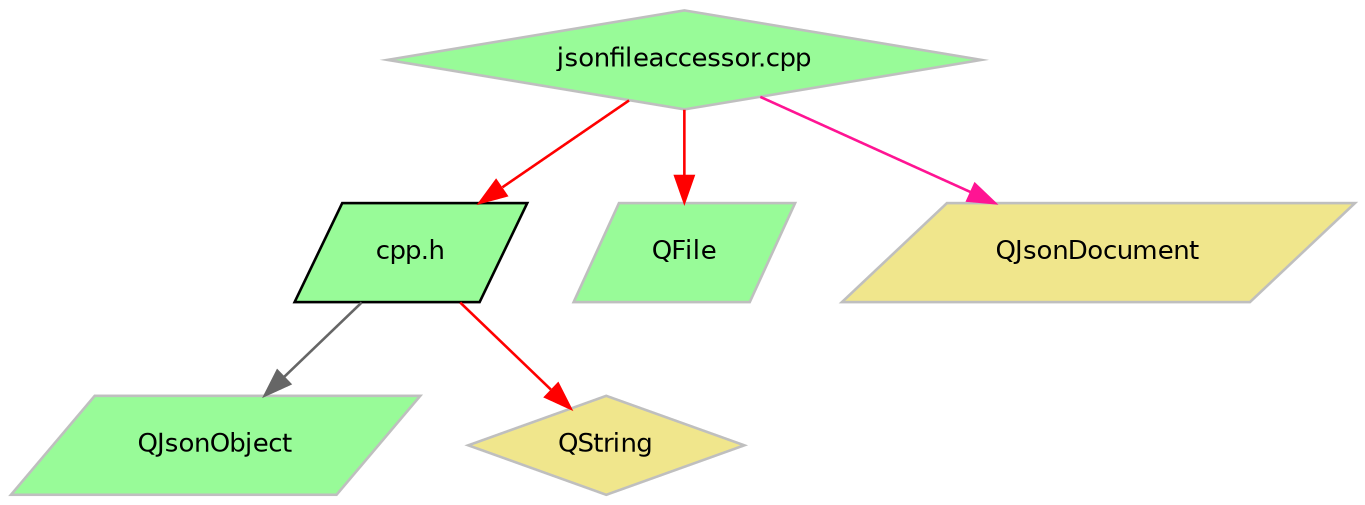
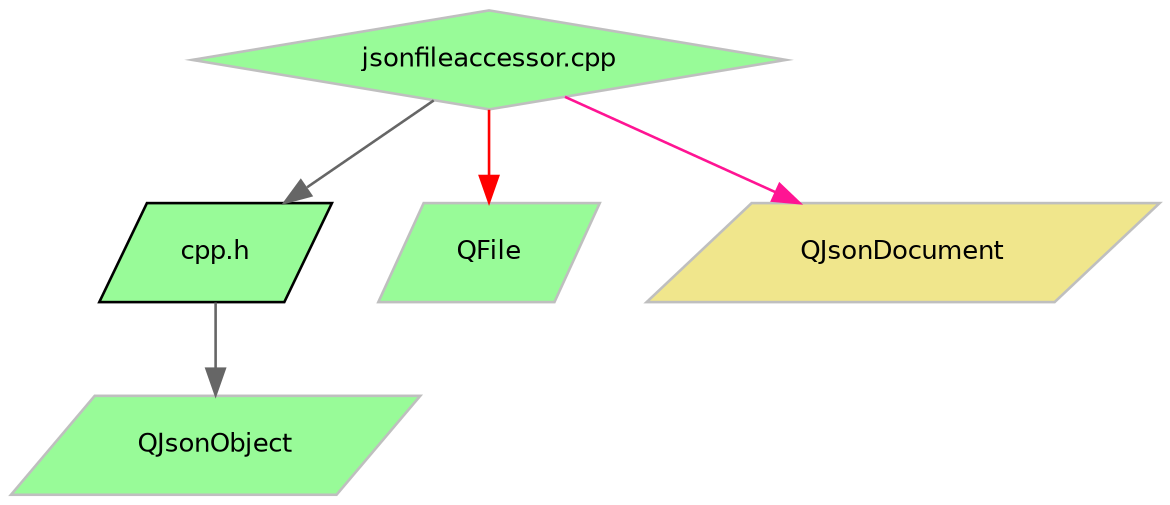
(566, 144) -> (370, 144)
(606, 445) -> none
